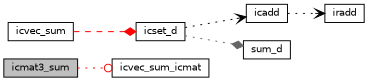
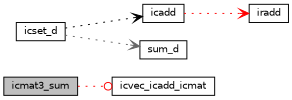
(301, 13) -> (212, 13)
(41, 32) -> none
(208, 40) -> (98, 40)
(161, 68) -> (163, 86)
